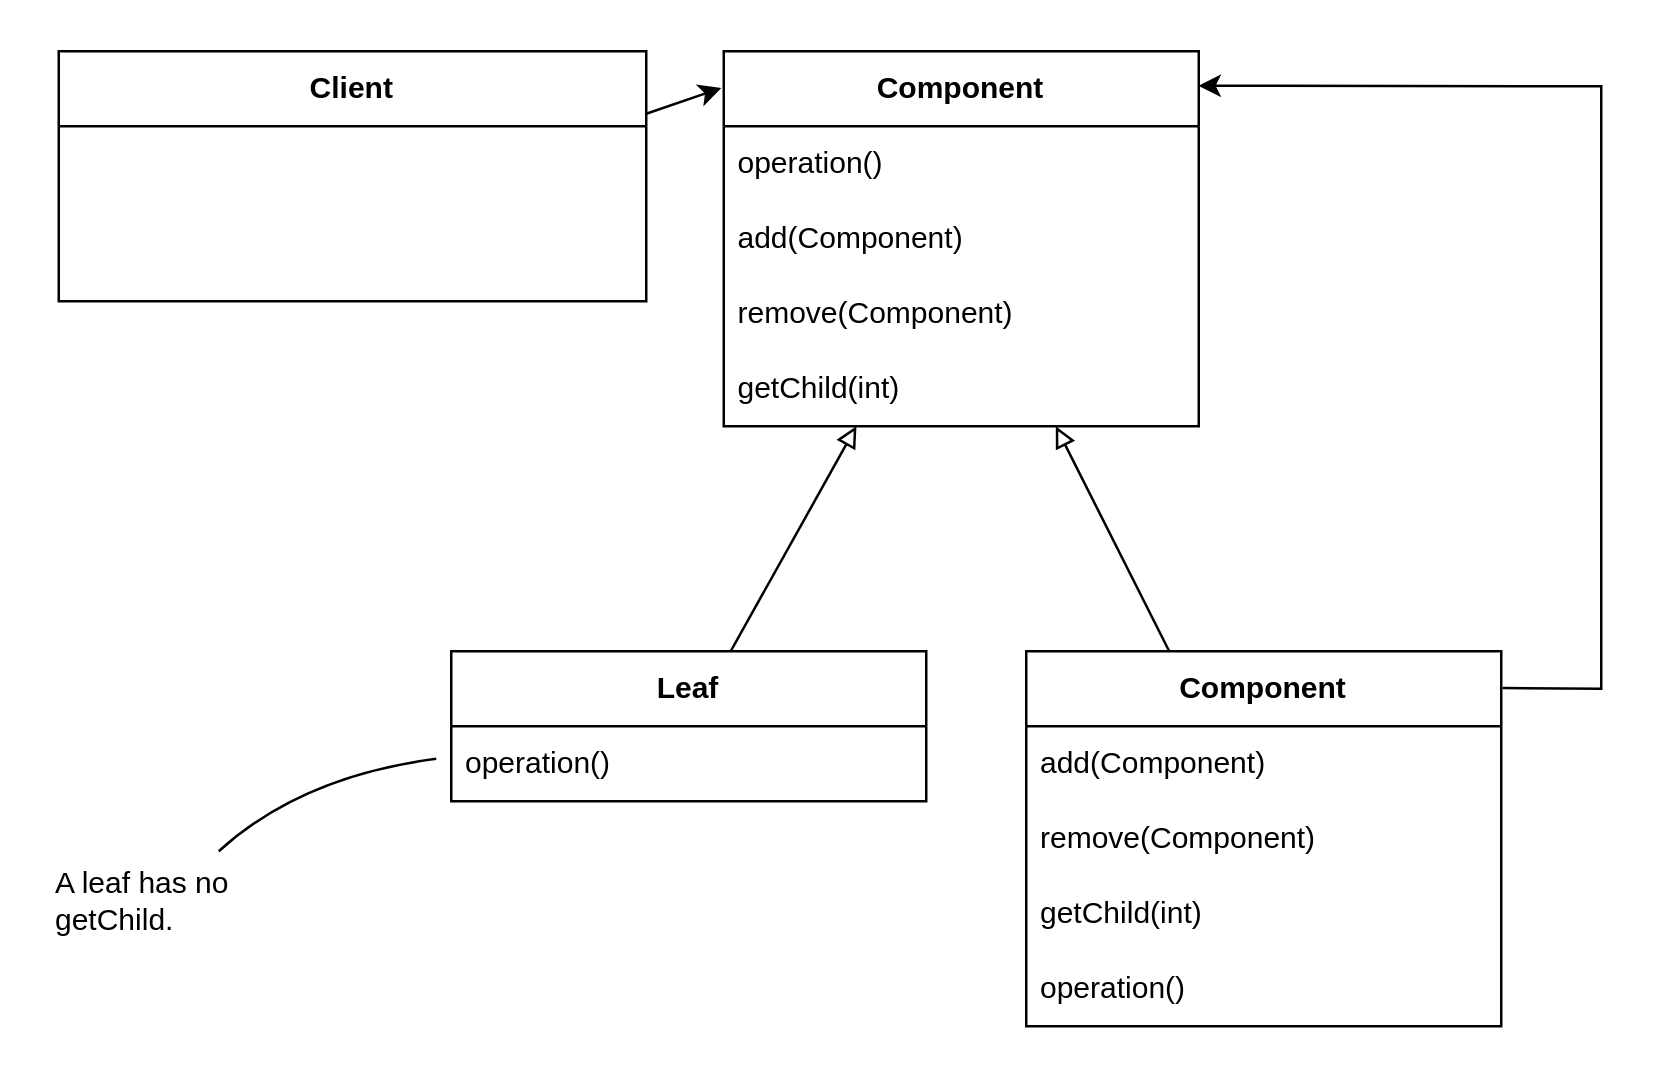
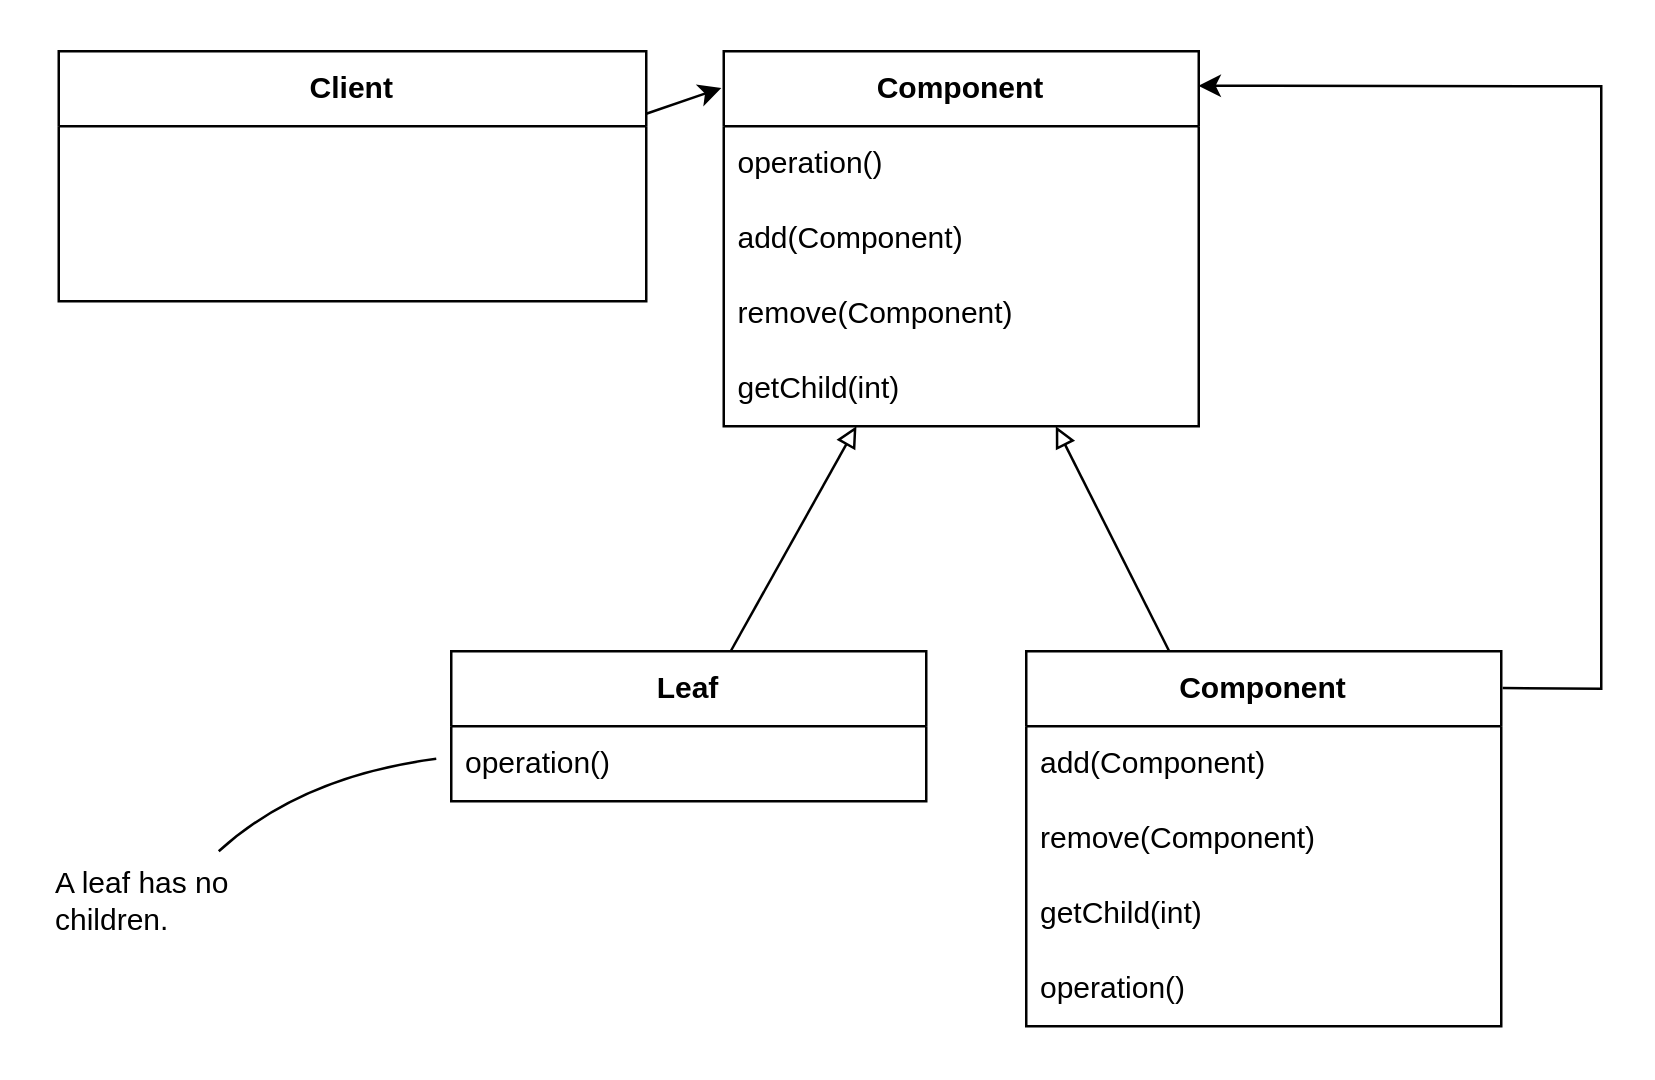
(150, 901) -> (150, 901)
